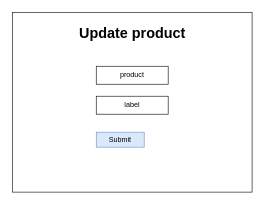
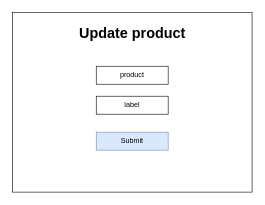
(120, 140) -> (132, 141)
